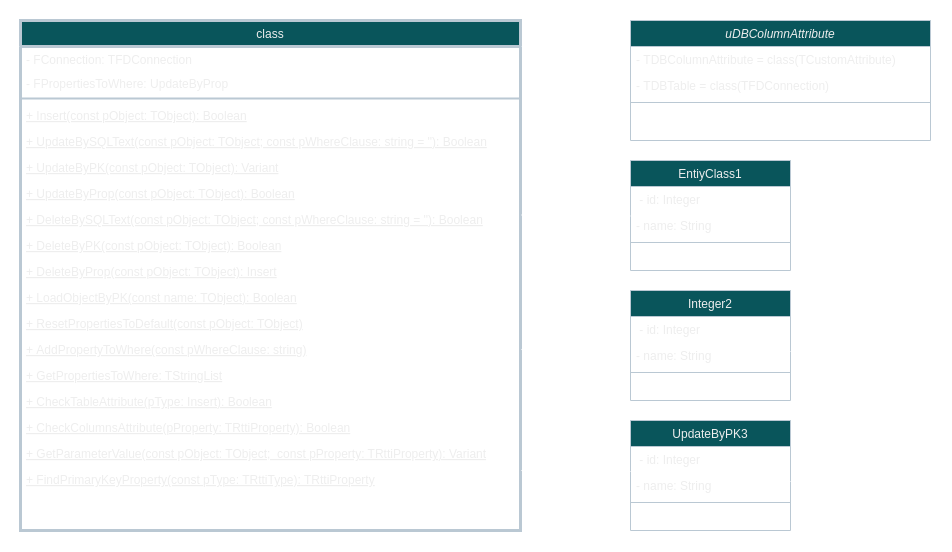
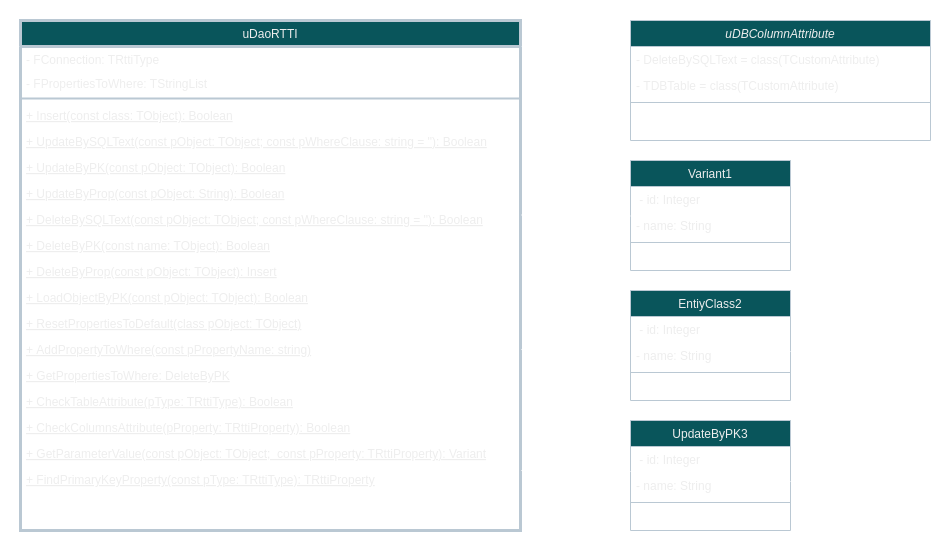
(270, 34) -> (270, 34)
(112, 60) -> (99, 60)
(781, 60) -> (773, 60)
(136, 84) -> (129, 84)
(739, 86) -> (749, 86)
(154, 116) -> (146, 116)
(168, 168) -> (168, 168)
(710, 174) -> (710, 174)
(175, 194) -> (170, 194)
(166, 246) -> (156, 246)
(170, 298) -> (180, 298)
(710, 304) -> (710, 304)
(186, 324) -> (185, 324)
(179, 350) -> (184, 350)
(136, 376) -> (134, 376)
(166, 402) -> (175, 402)
